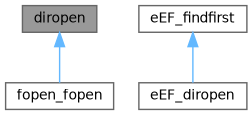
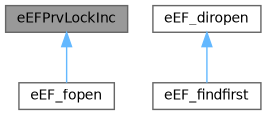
(60, 19) -> (67, 19)
(193, 65) -> (207, 65)
(60, 96) -> (67, 96)
